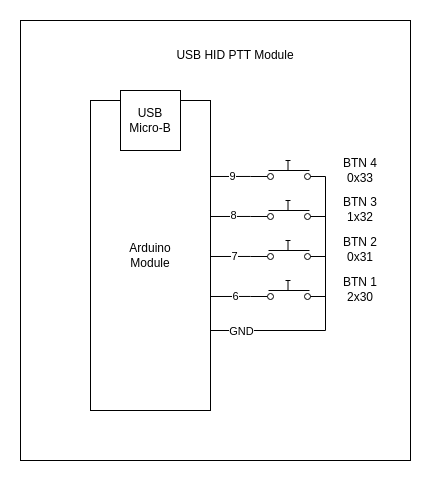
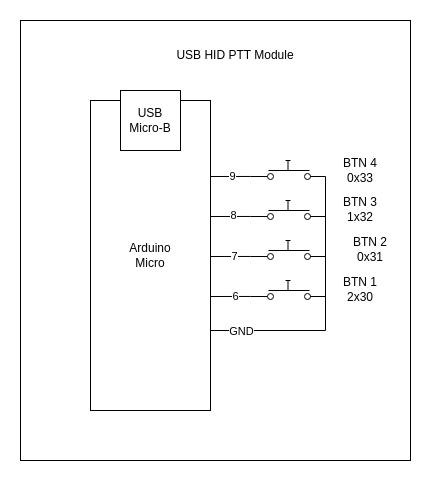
(361, 250) -> (371, 250)
(151, 256) -> (151, 256)
